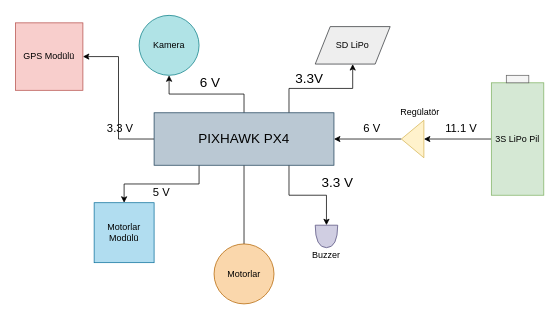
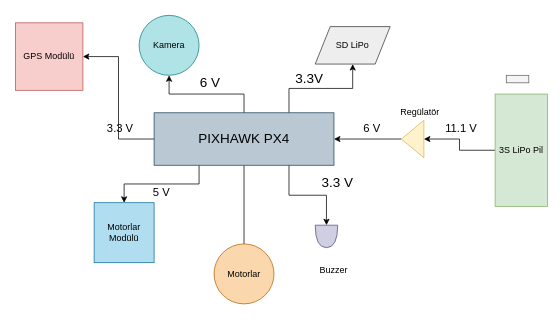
(518, 139) -> (522, 150)
(327, 255) -> (334, 270)
